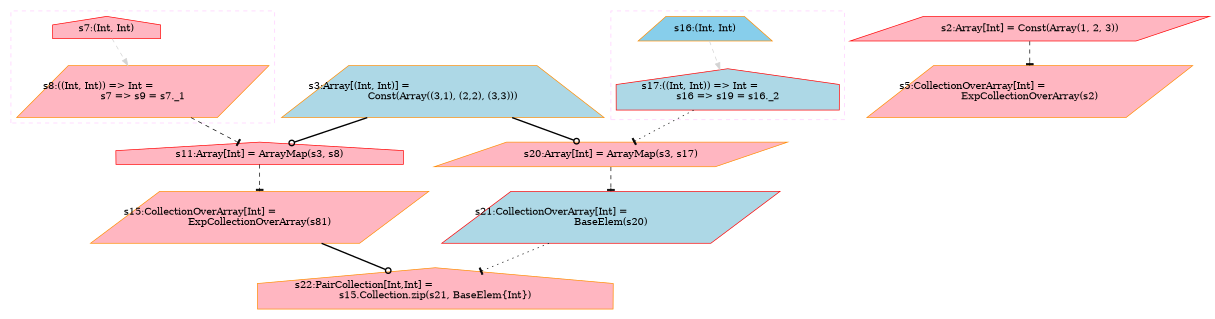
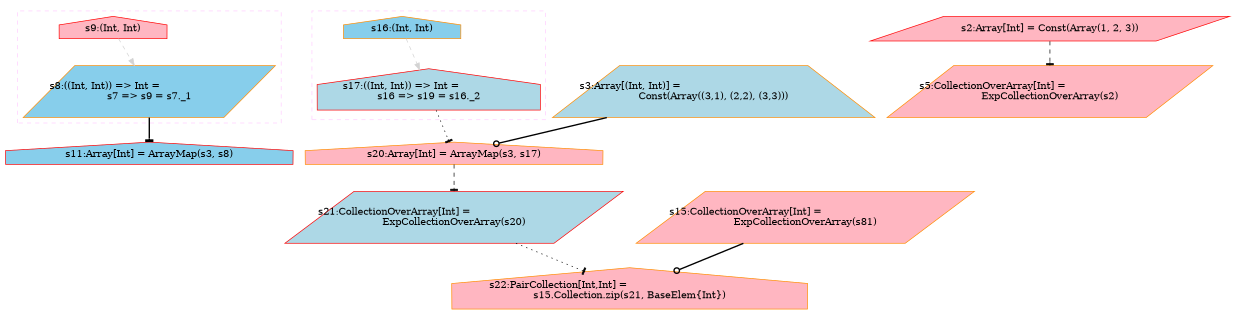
(107, 29) -> (113, 29)
(705, 29) -> (402, 29)
(143, 92) -> (149, 92)
(214, 130) -> (149, 128)
(331, 130) -> none
(260, 154) -> (149, 154)
(611, 154) -> (454, 154)
(260, 176) -> none
(611, 217) -> (454, 217)
